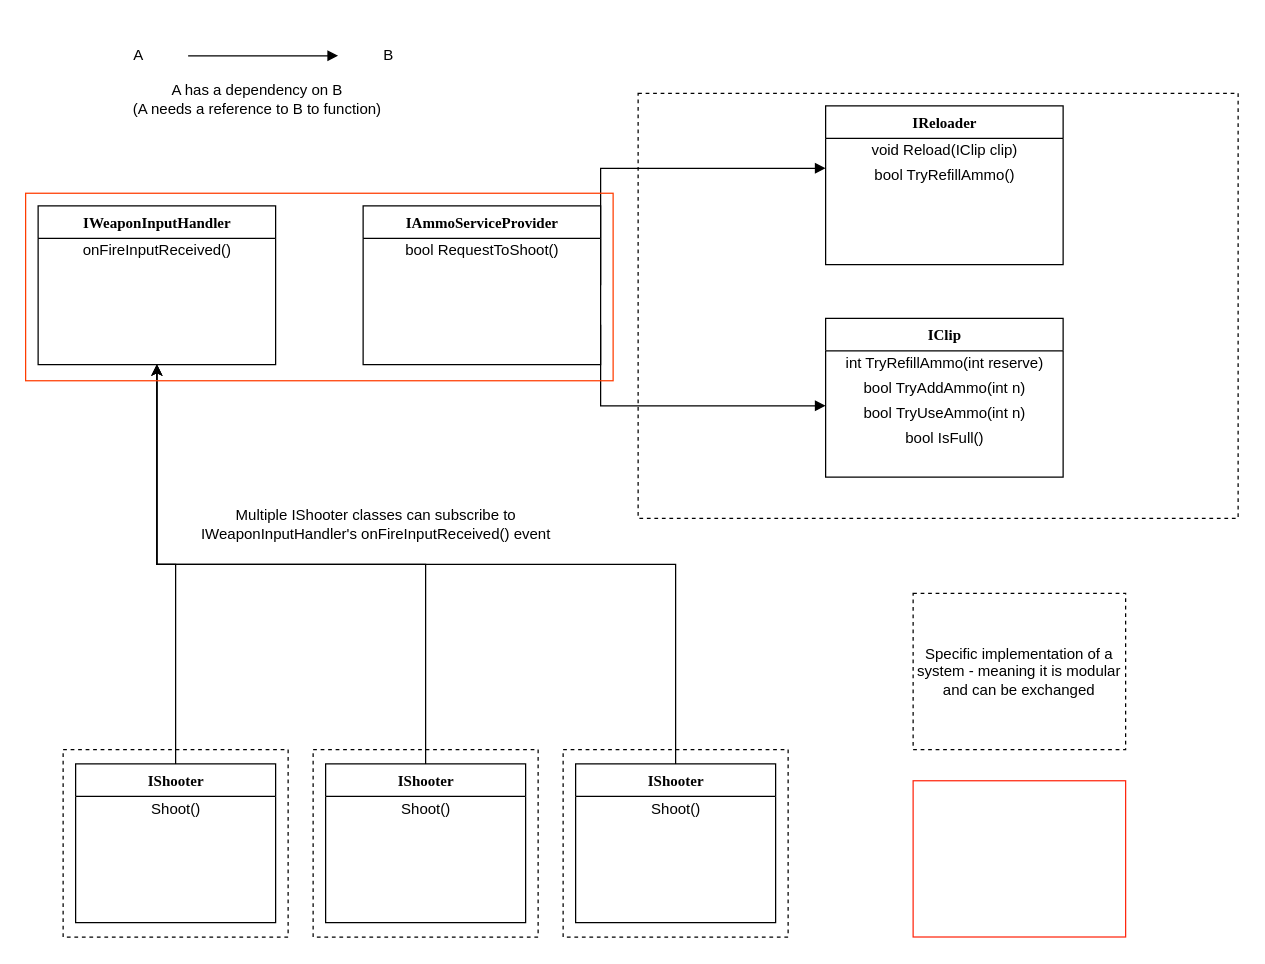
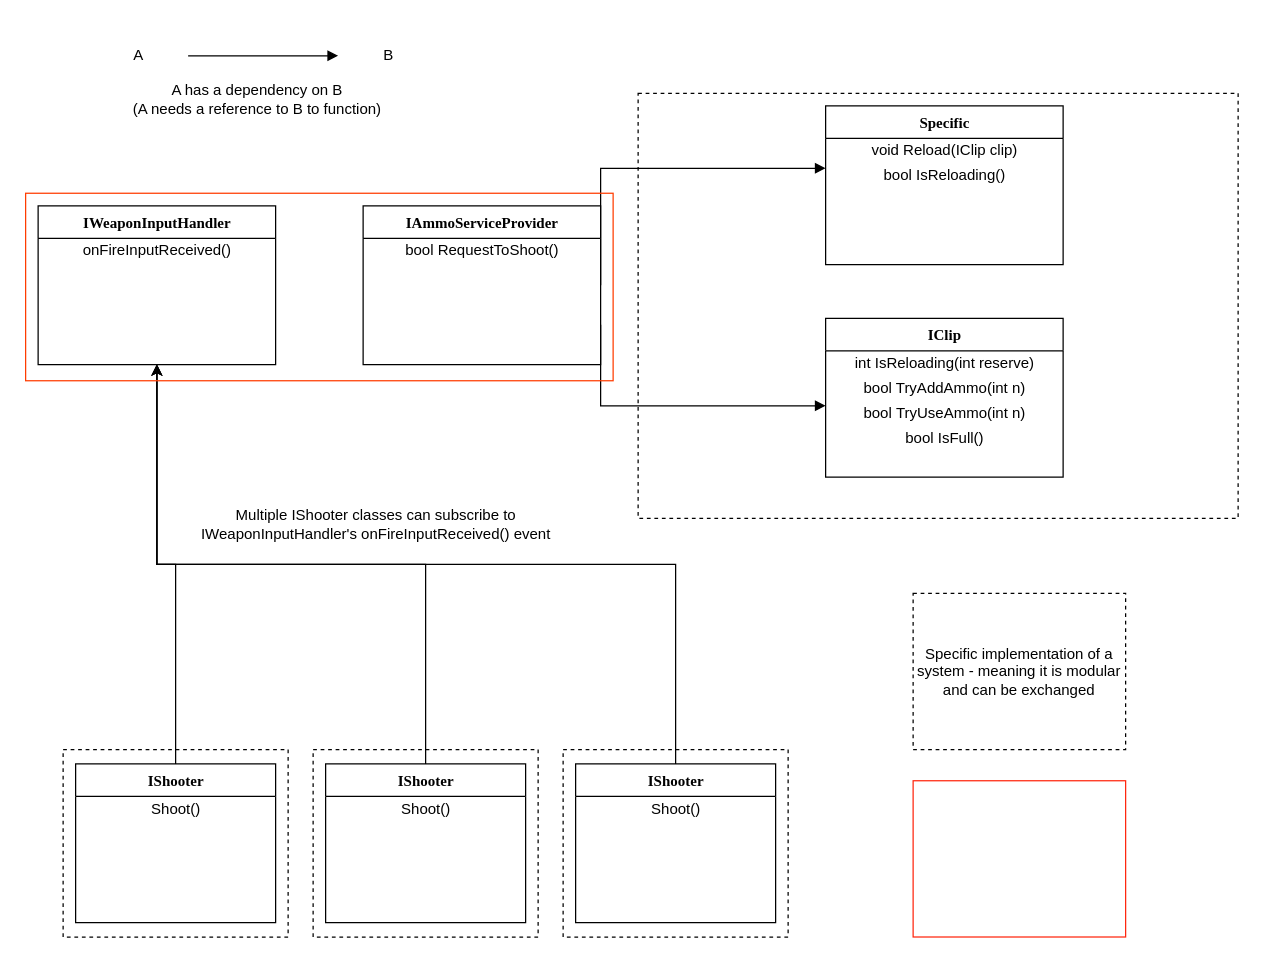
(945, 123) -> (945, 123)
(945, 176) -> (945, 176)
(945, 363) -> (945, 363)
